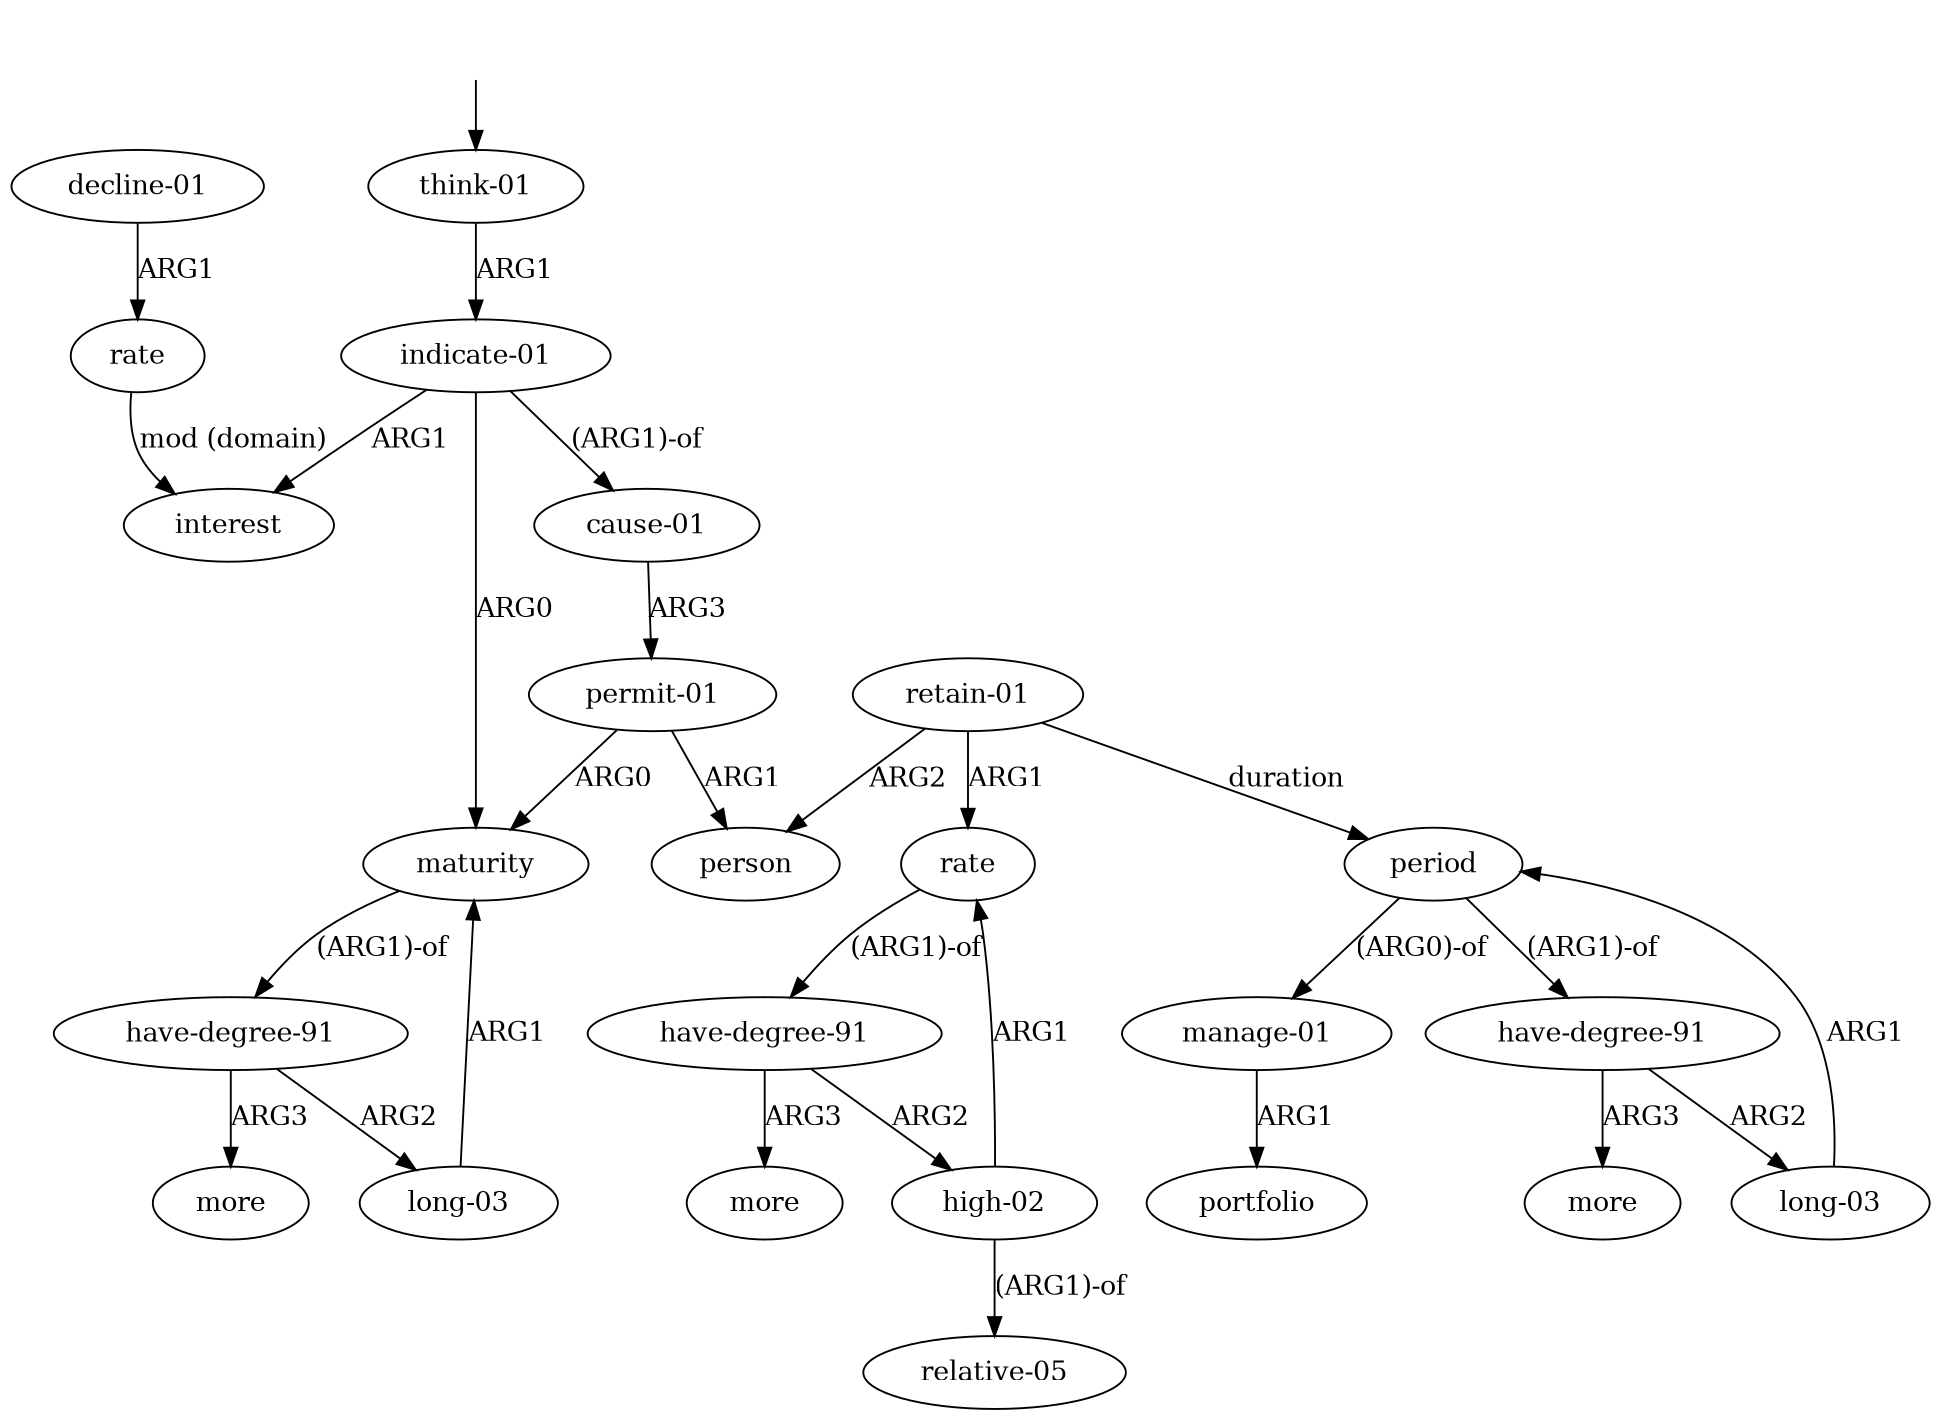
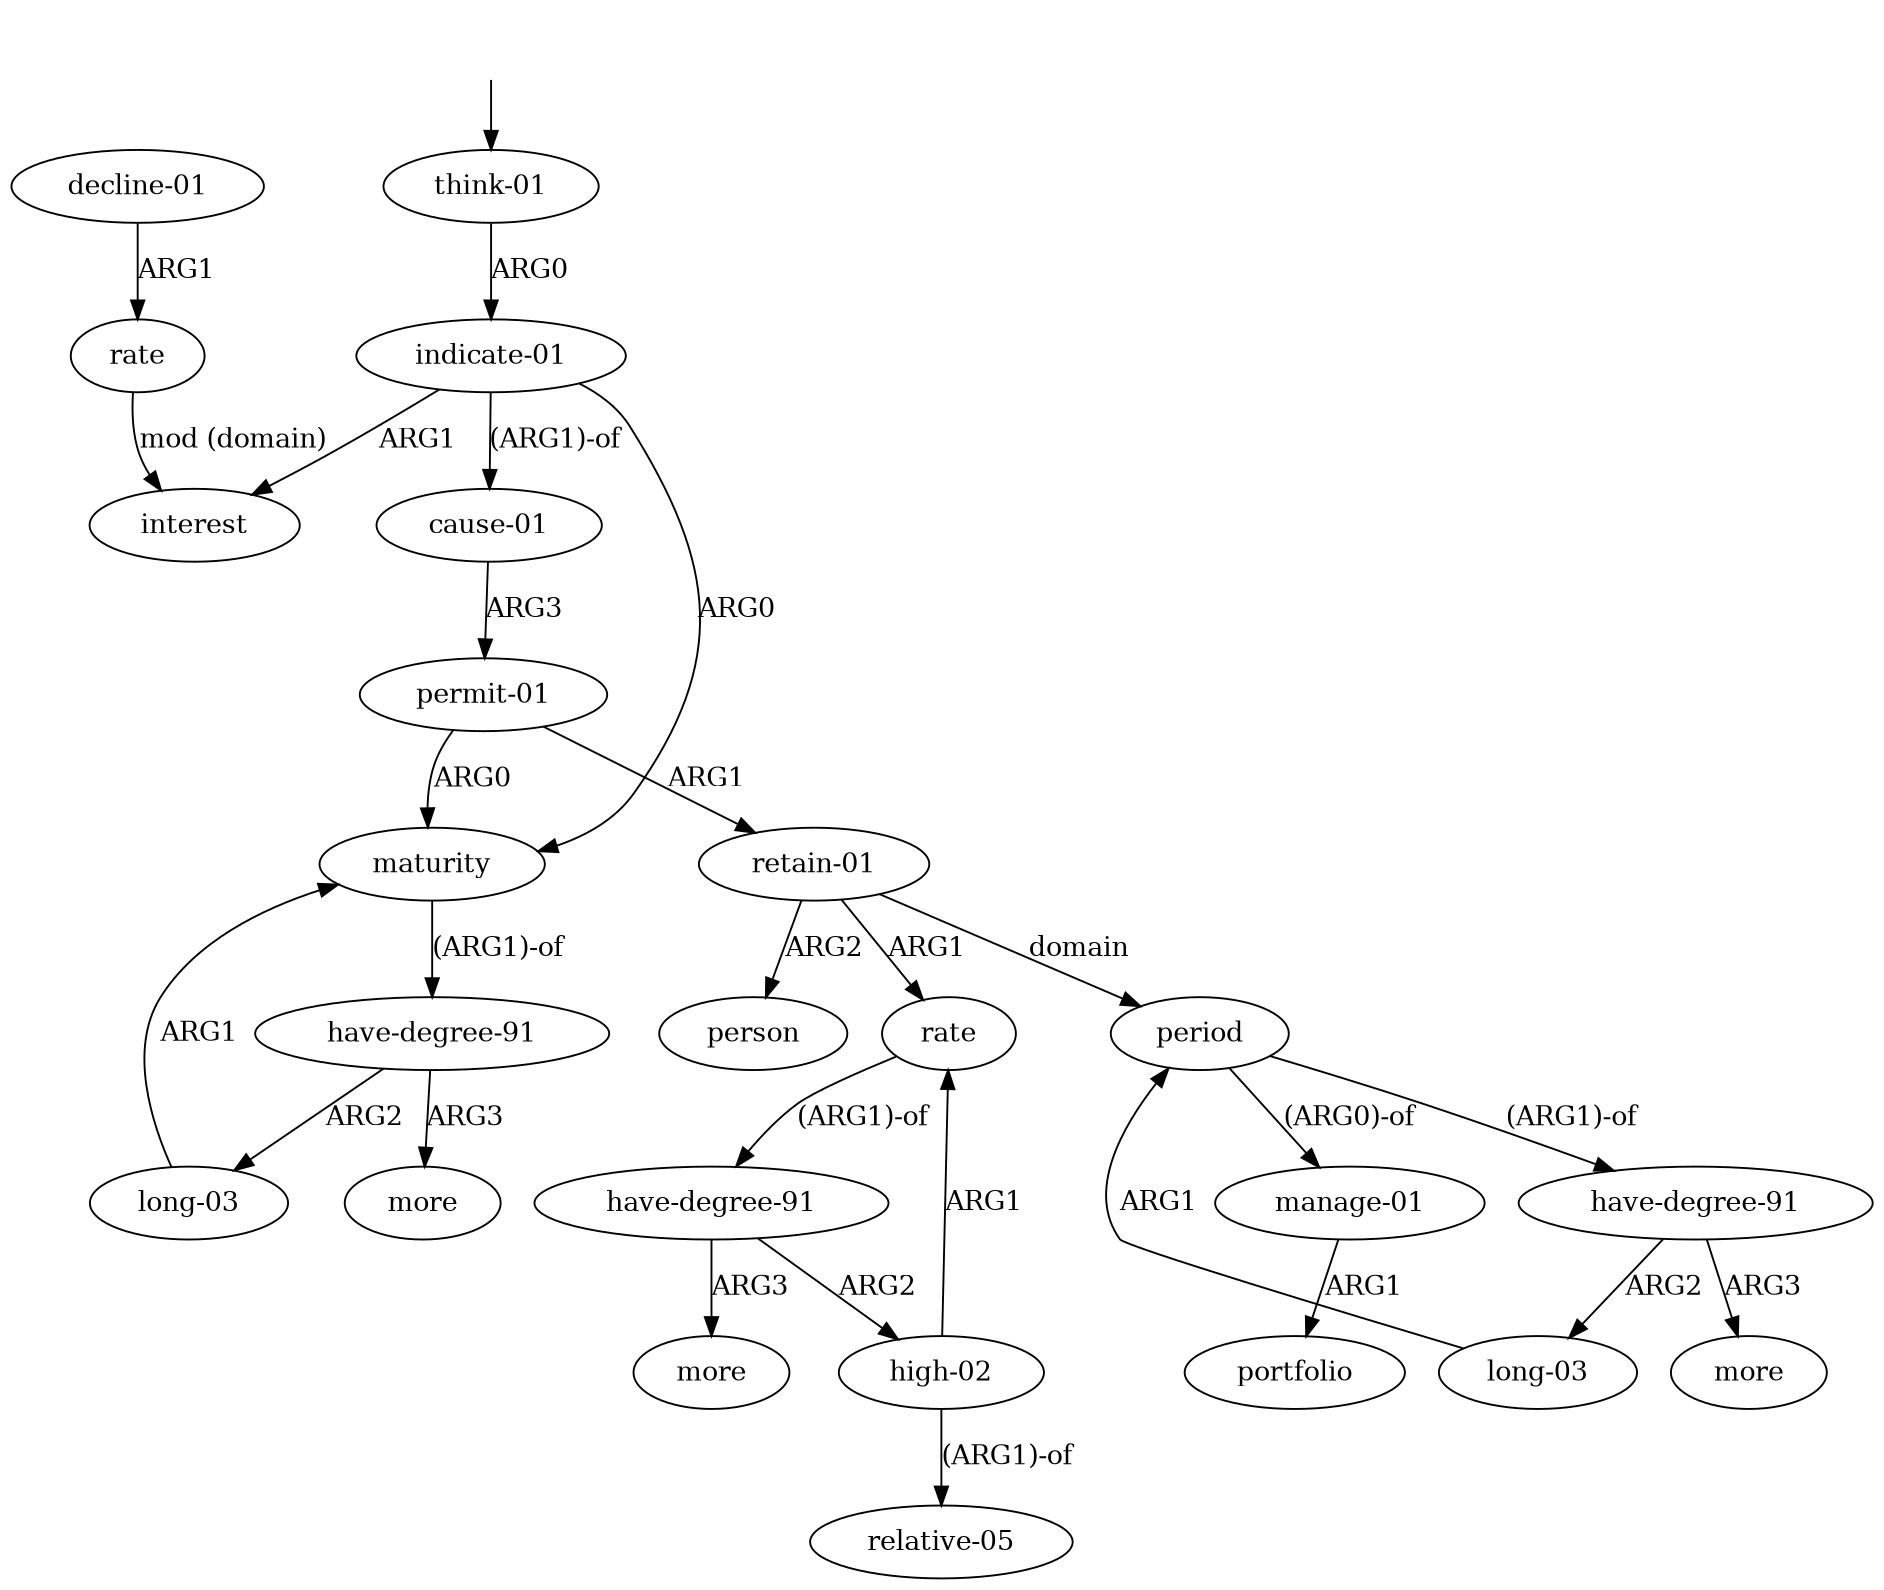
(515, 271) -> (530, 271)
(694, 771) -> (631, 770)
(1286, 779) -> (1079, 949)
